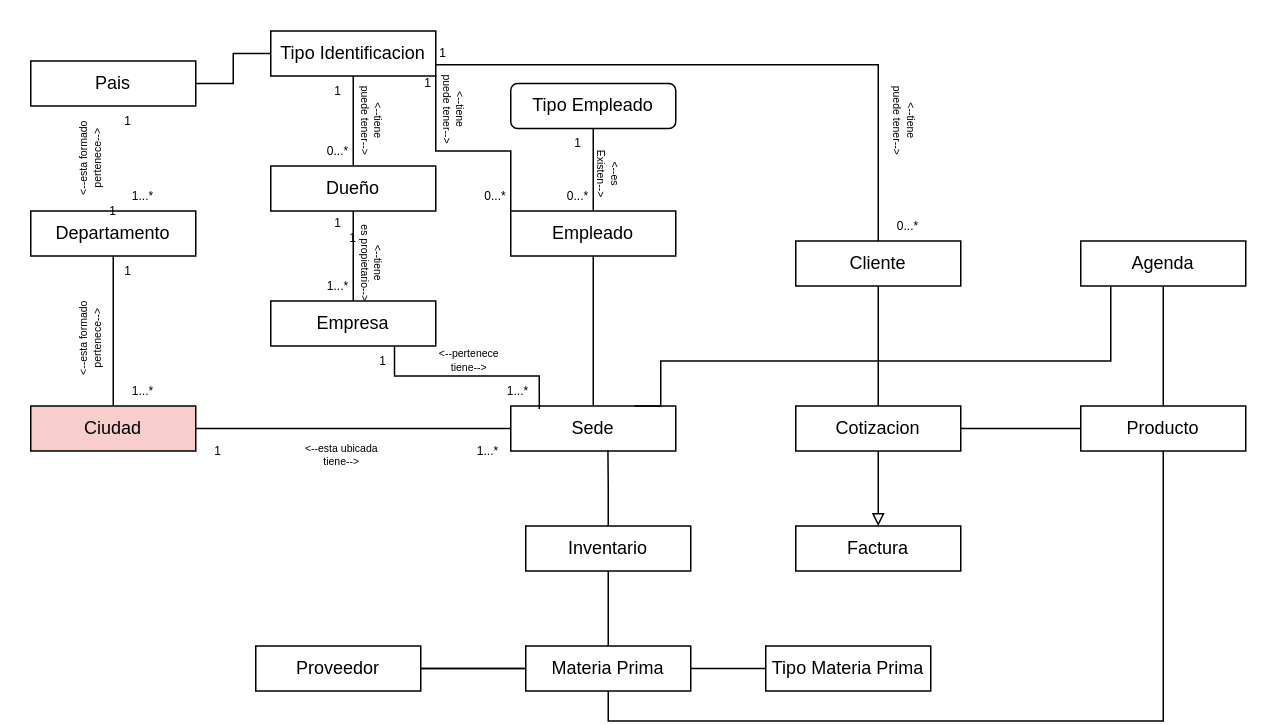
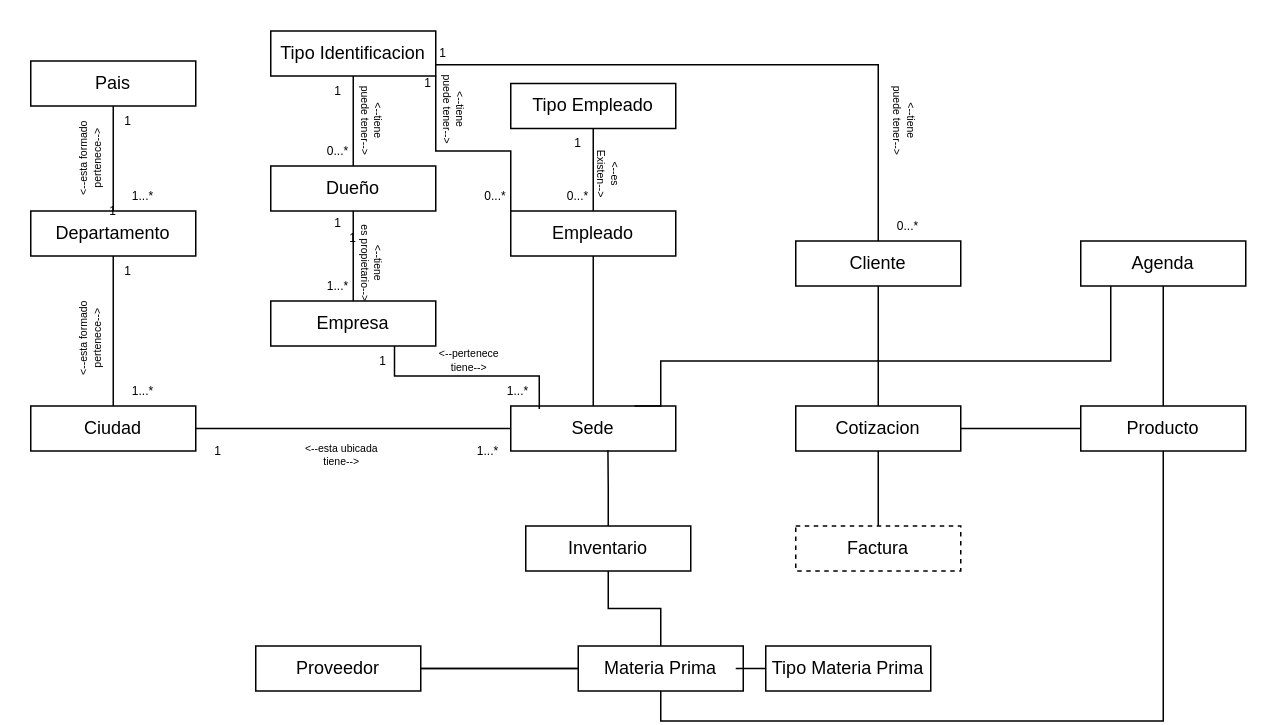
(233, 68) -> (113, 158)
(593, 106) -> (593, 106)
(113, 428) -> (113, 428)
(878, 512) -> (878, 518)
(878, 548) -> (878, 548)
(608, 668) -> (661, 668)
